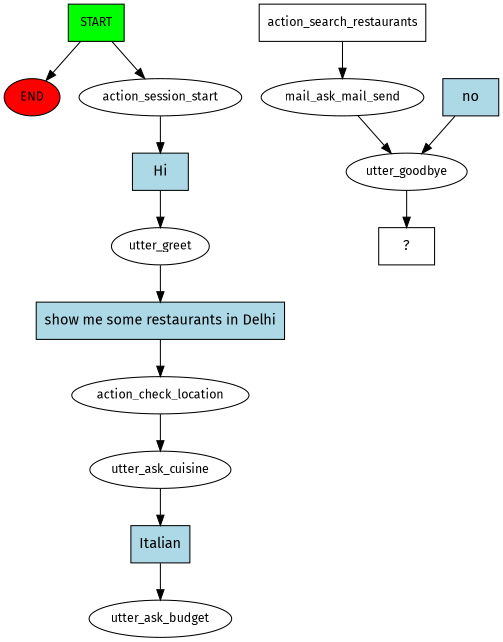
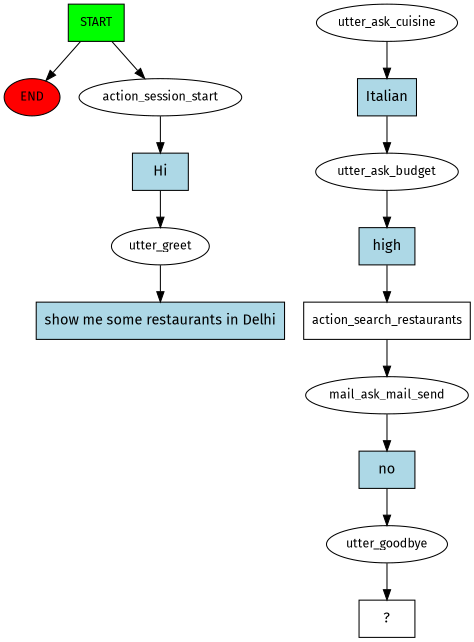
(371, 131) -> (387, 427)
none -> (387, 246)
(160, 395) -> none
